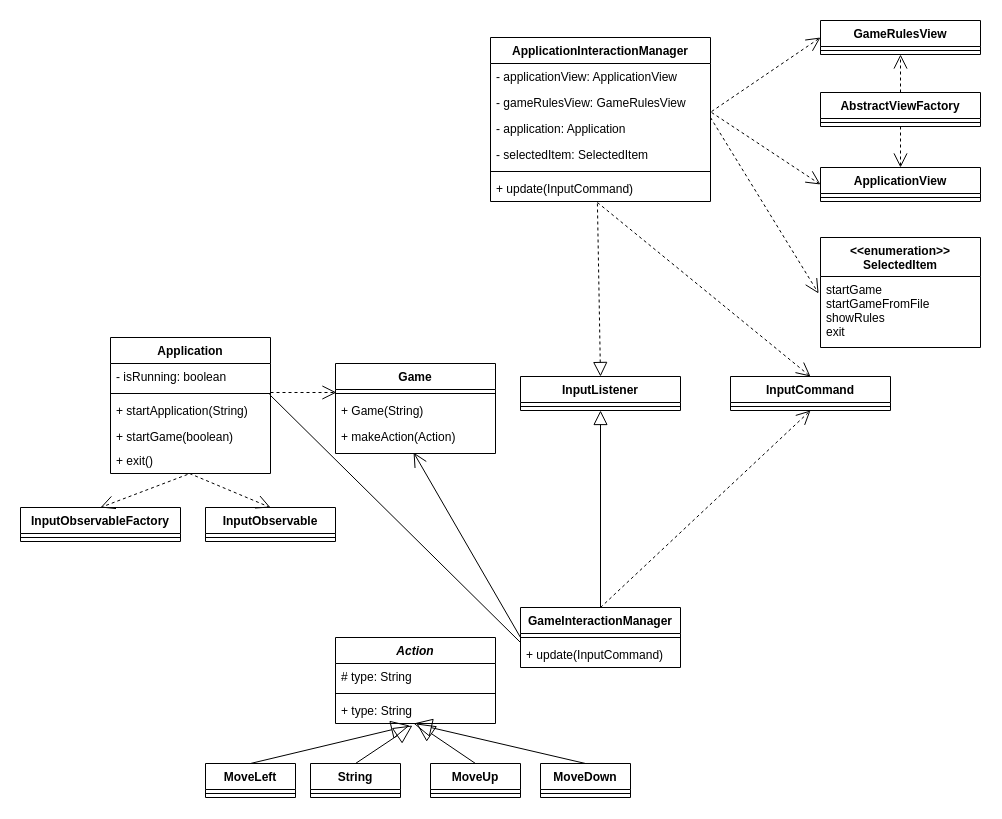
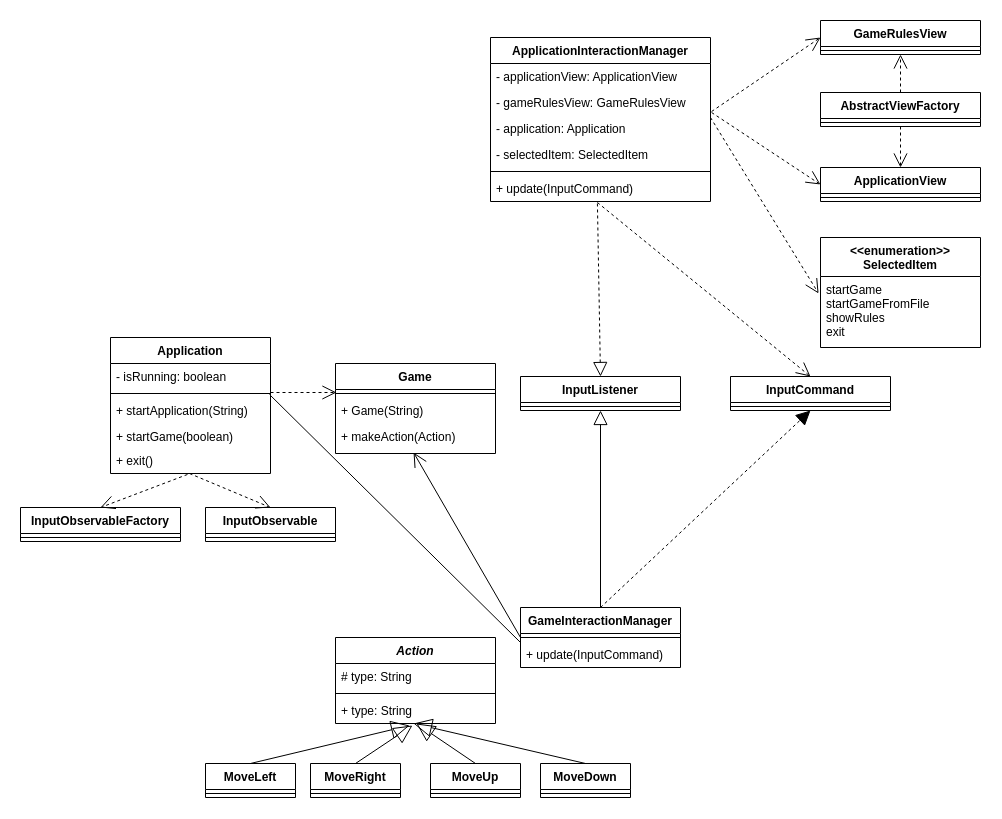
(803, 418) -> (799, 422)
(355, 777) -> (355, 777)
